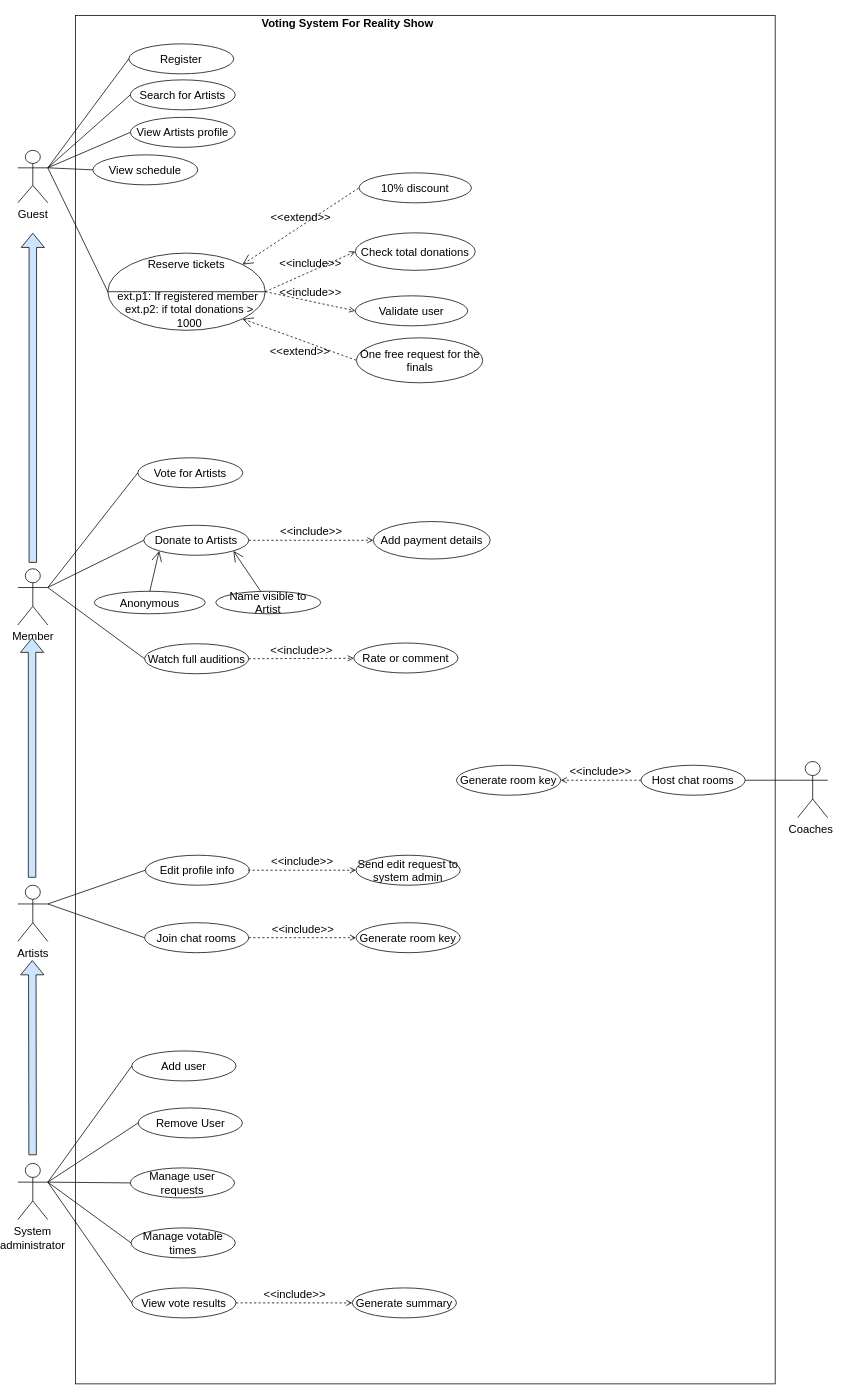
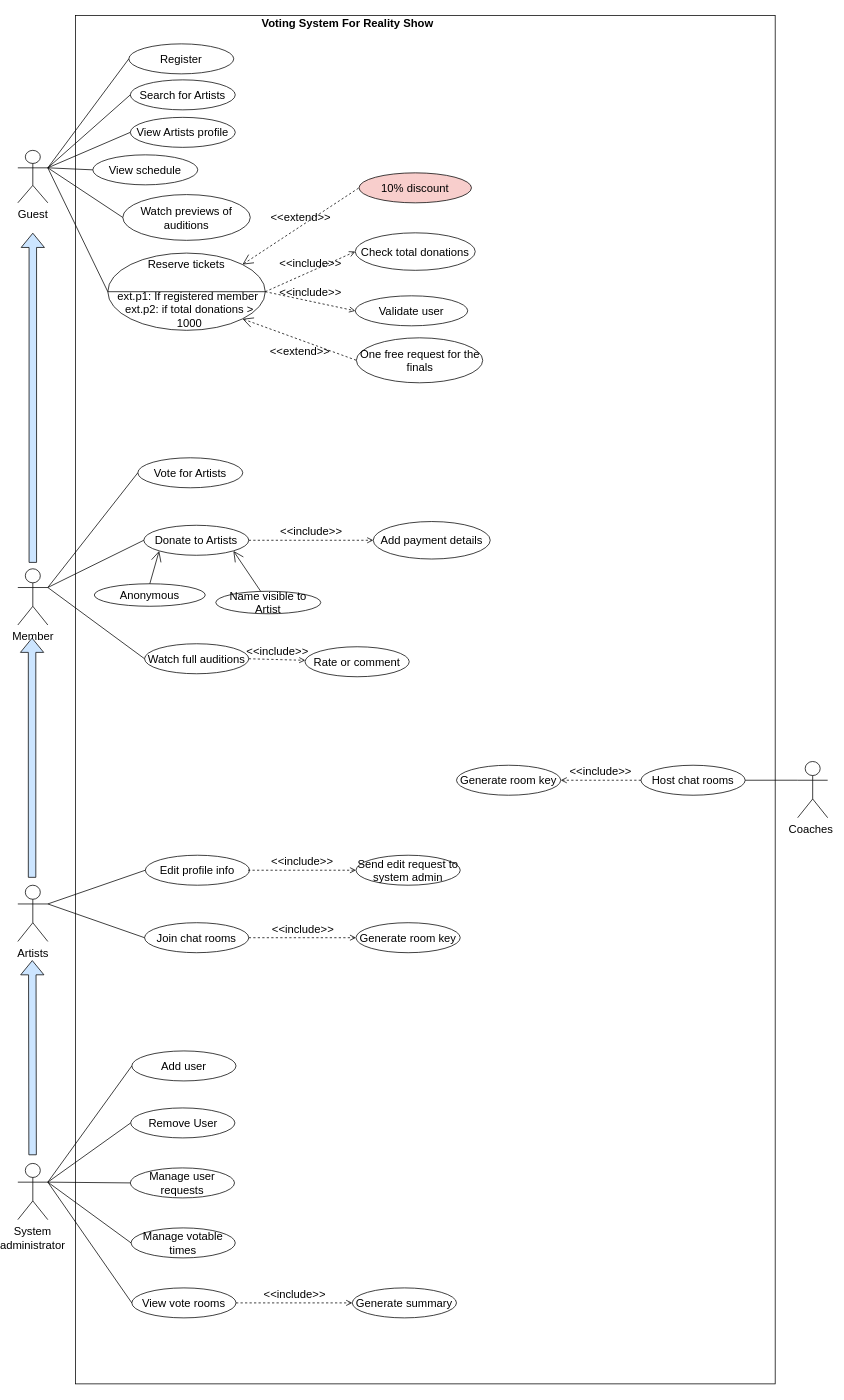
(415, 188) -> (415, 188)
none -> (86, 194)
none -> (186, 218)
(150, 603) -> (150, 595)
(406, 658) -> (357, 662)
(190, 1123) -> (183, 1123)
(184, 1303) -> (184, 1303)
